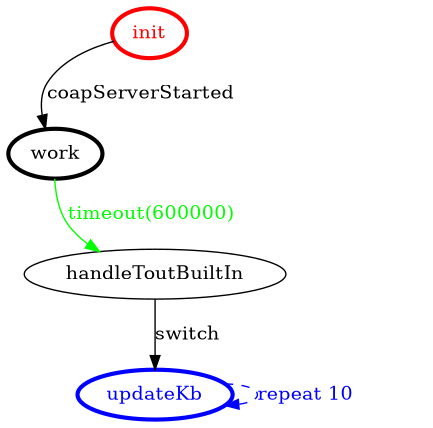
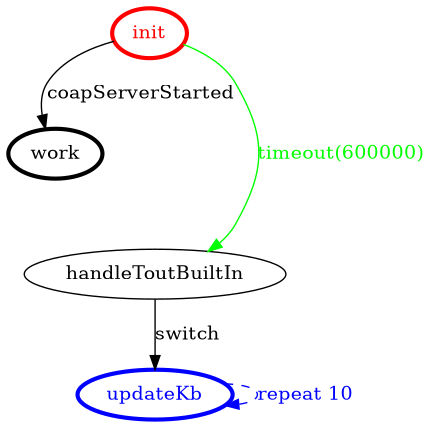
(63, 215) -> (256, 133)
